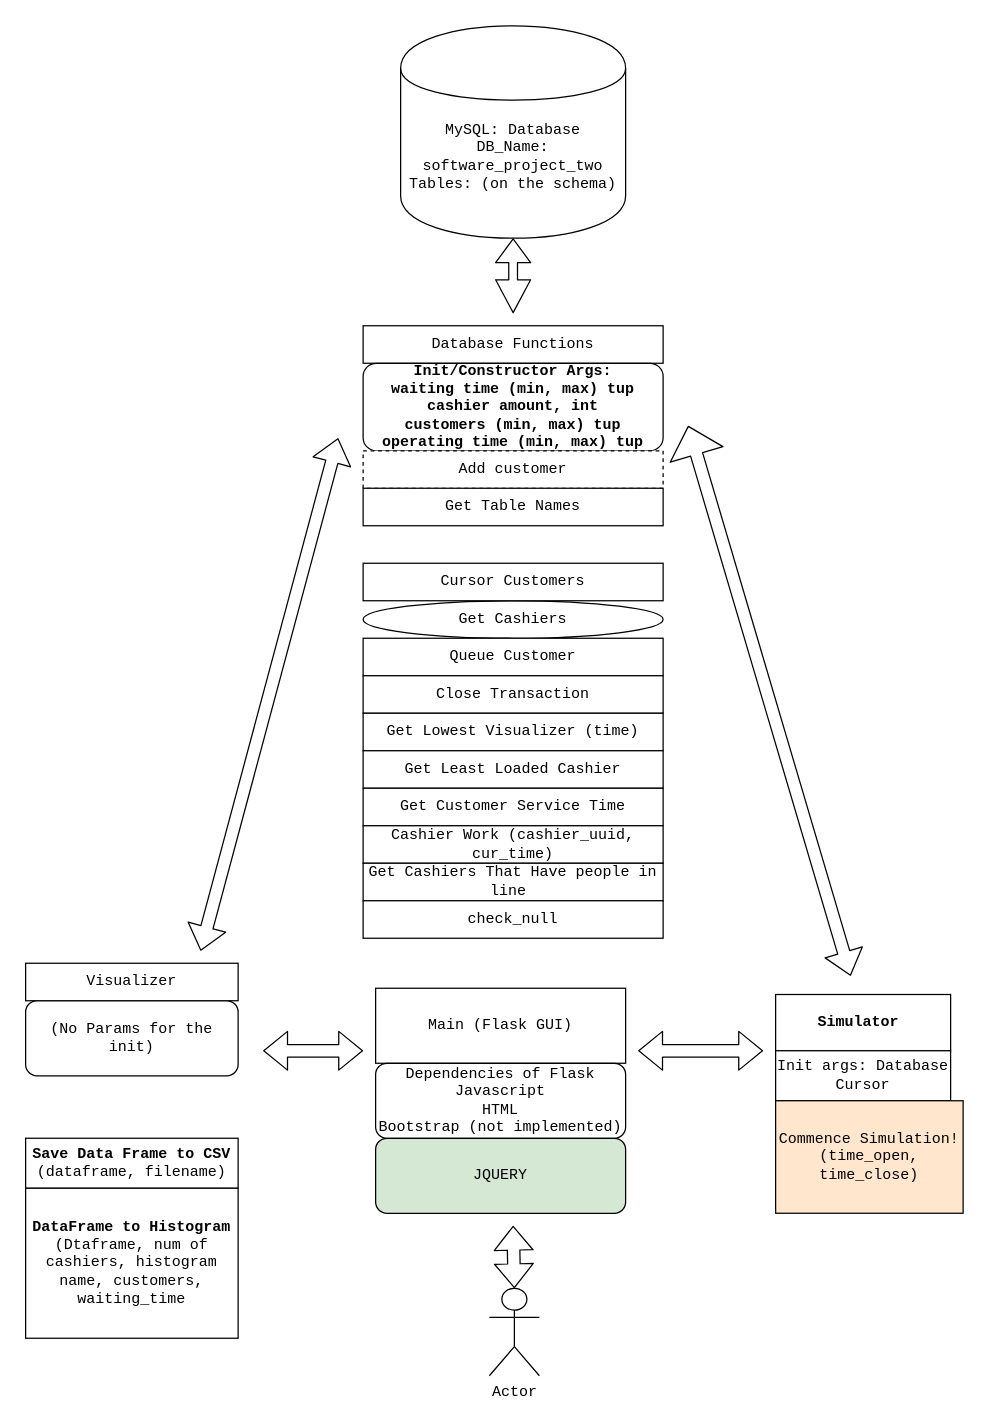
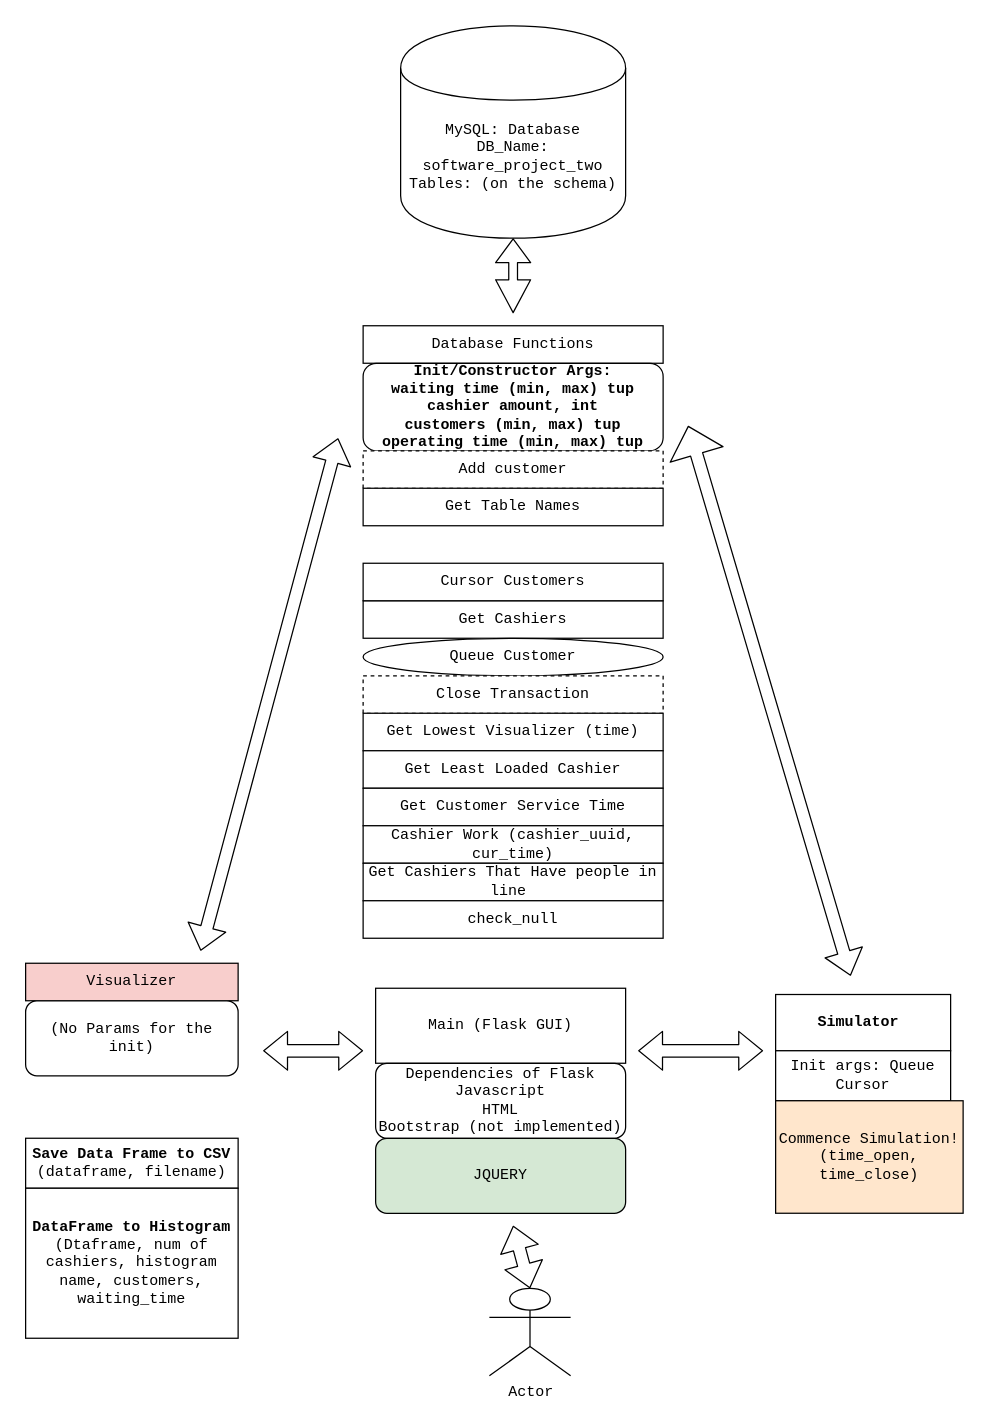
(513, 619) -> (513, 619)
(513, 657) -> (513, 657)
(513, 694) -> (513, 694)
(132, 982) -> (132, 982)
(863, 1076) -> (863, 1076)
(514, 1332) -> (530, 1332)
